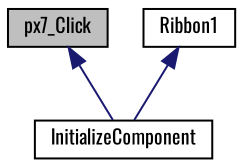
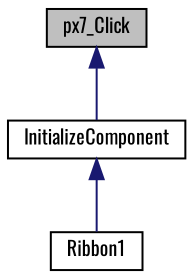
(151, 93) -> (97, 206)
